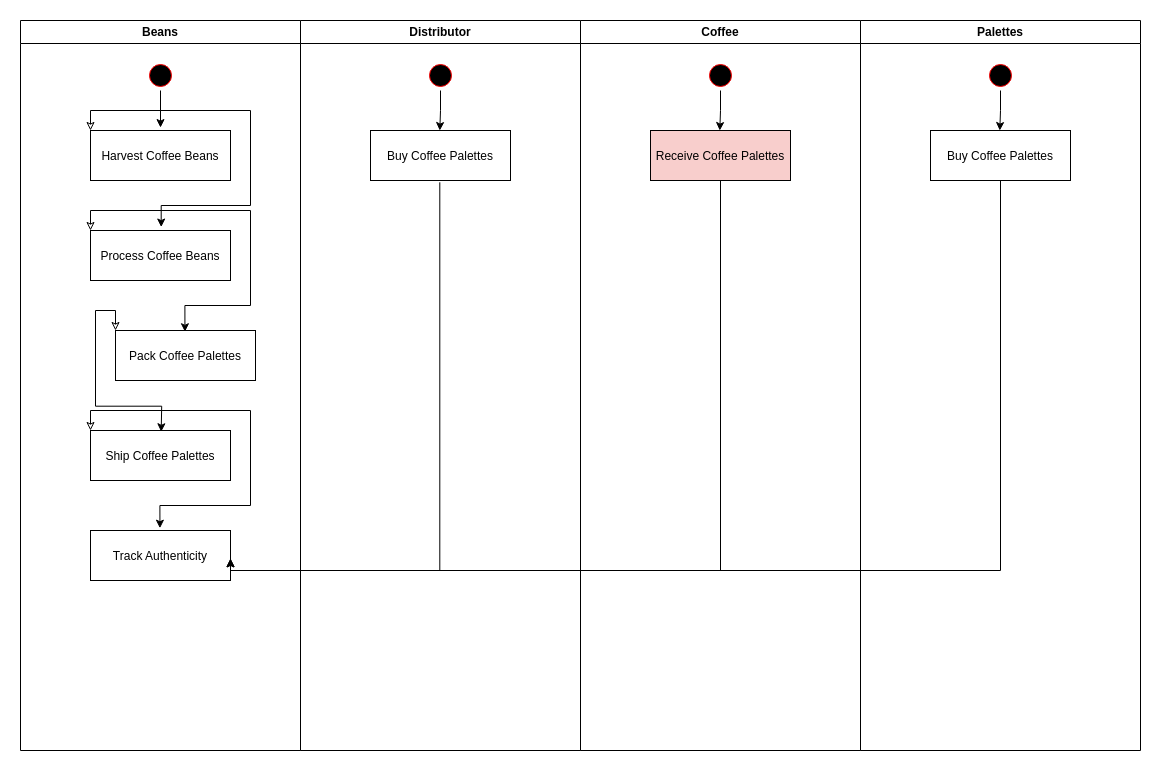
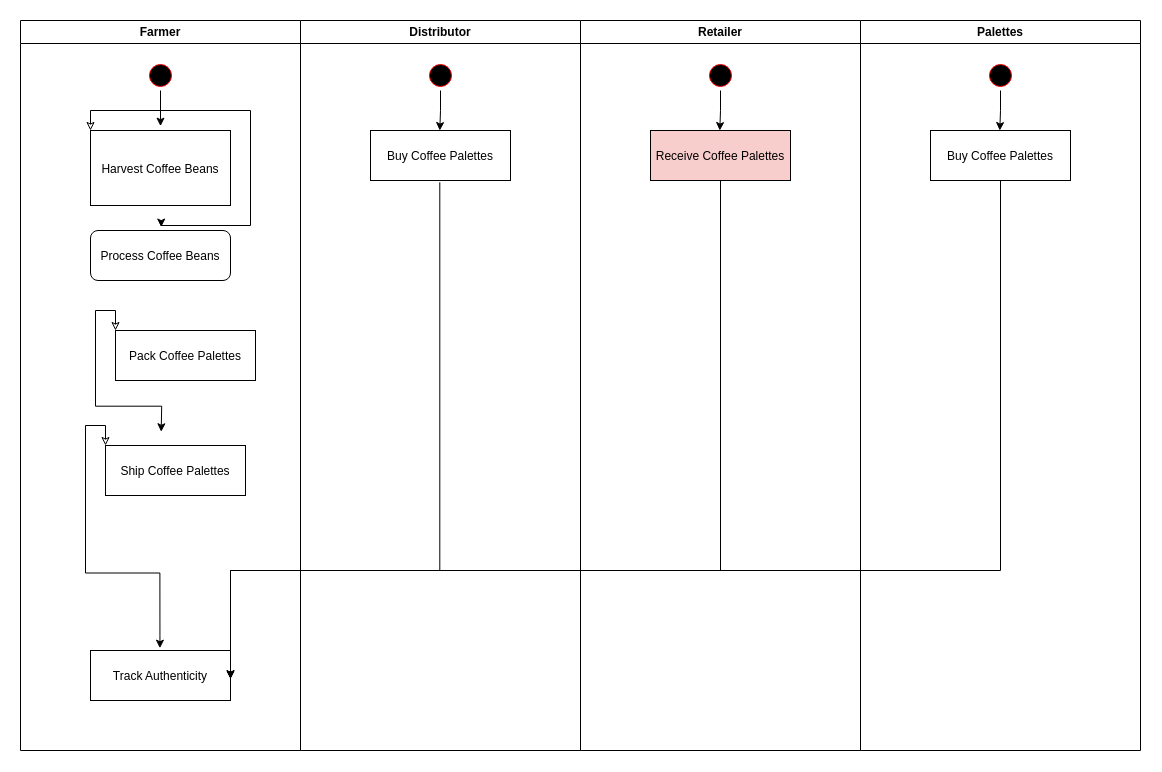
(161, 33) -> (161, 33)
(721, 33) -> (721, 33)
(161, 156) -> (161, 168)
(164, 211) -> none
(161, 256) -> (161, 256)
(161, 456) -> (176, 471)
(161, 556) -> (161, 676)
